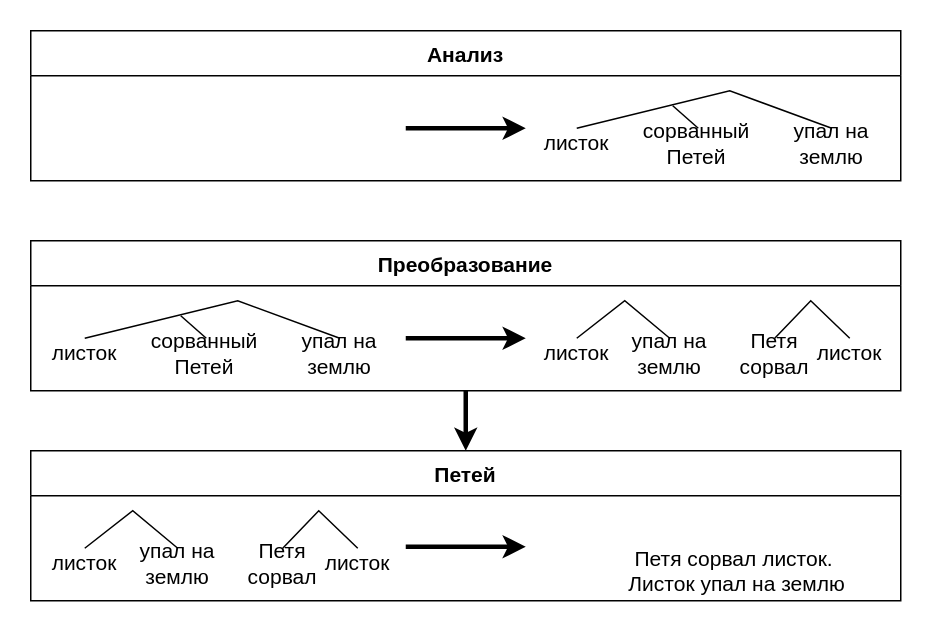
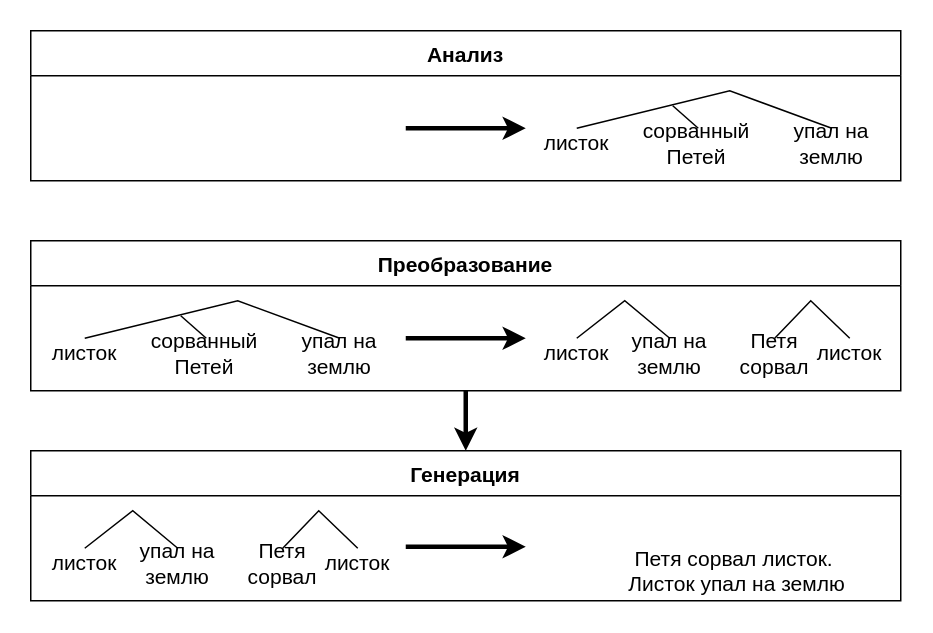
(465, 475) -> (465, 475)
